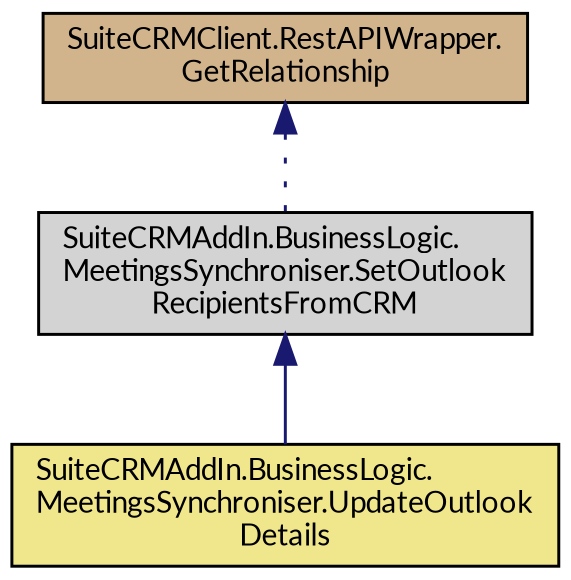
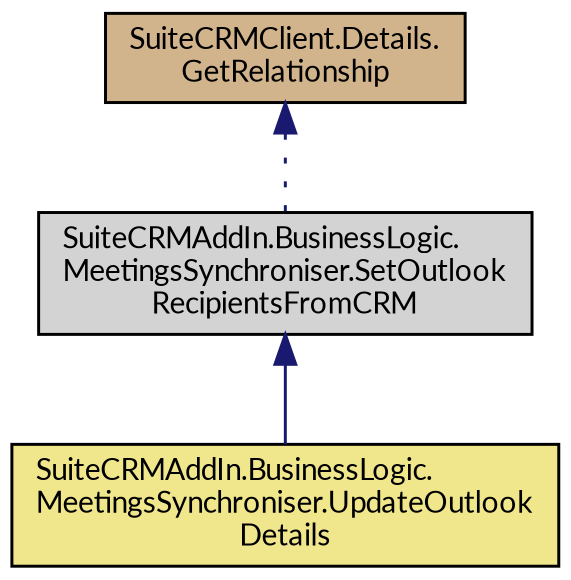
(285, 58) -> (285, 58)
